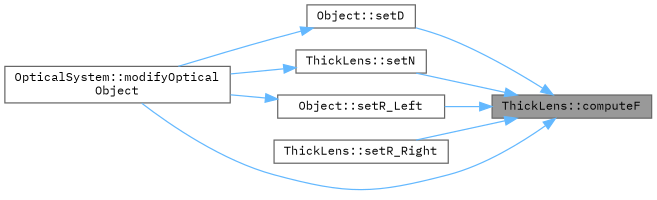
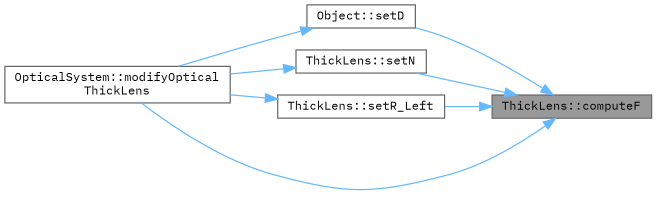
(118, 85) -> (118, 85)
(361, 107) -> (361, 107)
(361, 152) -> none
